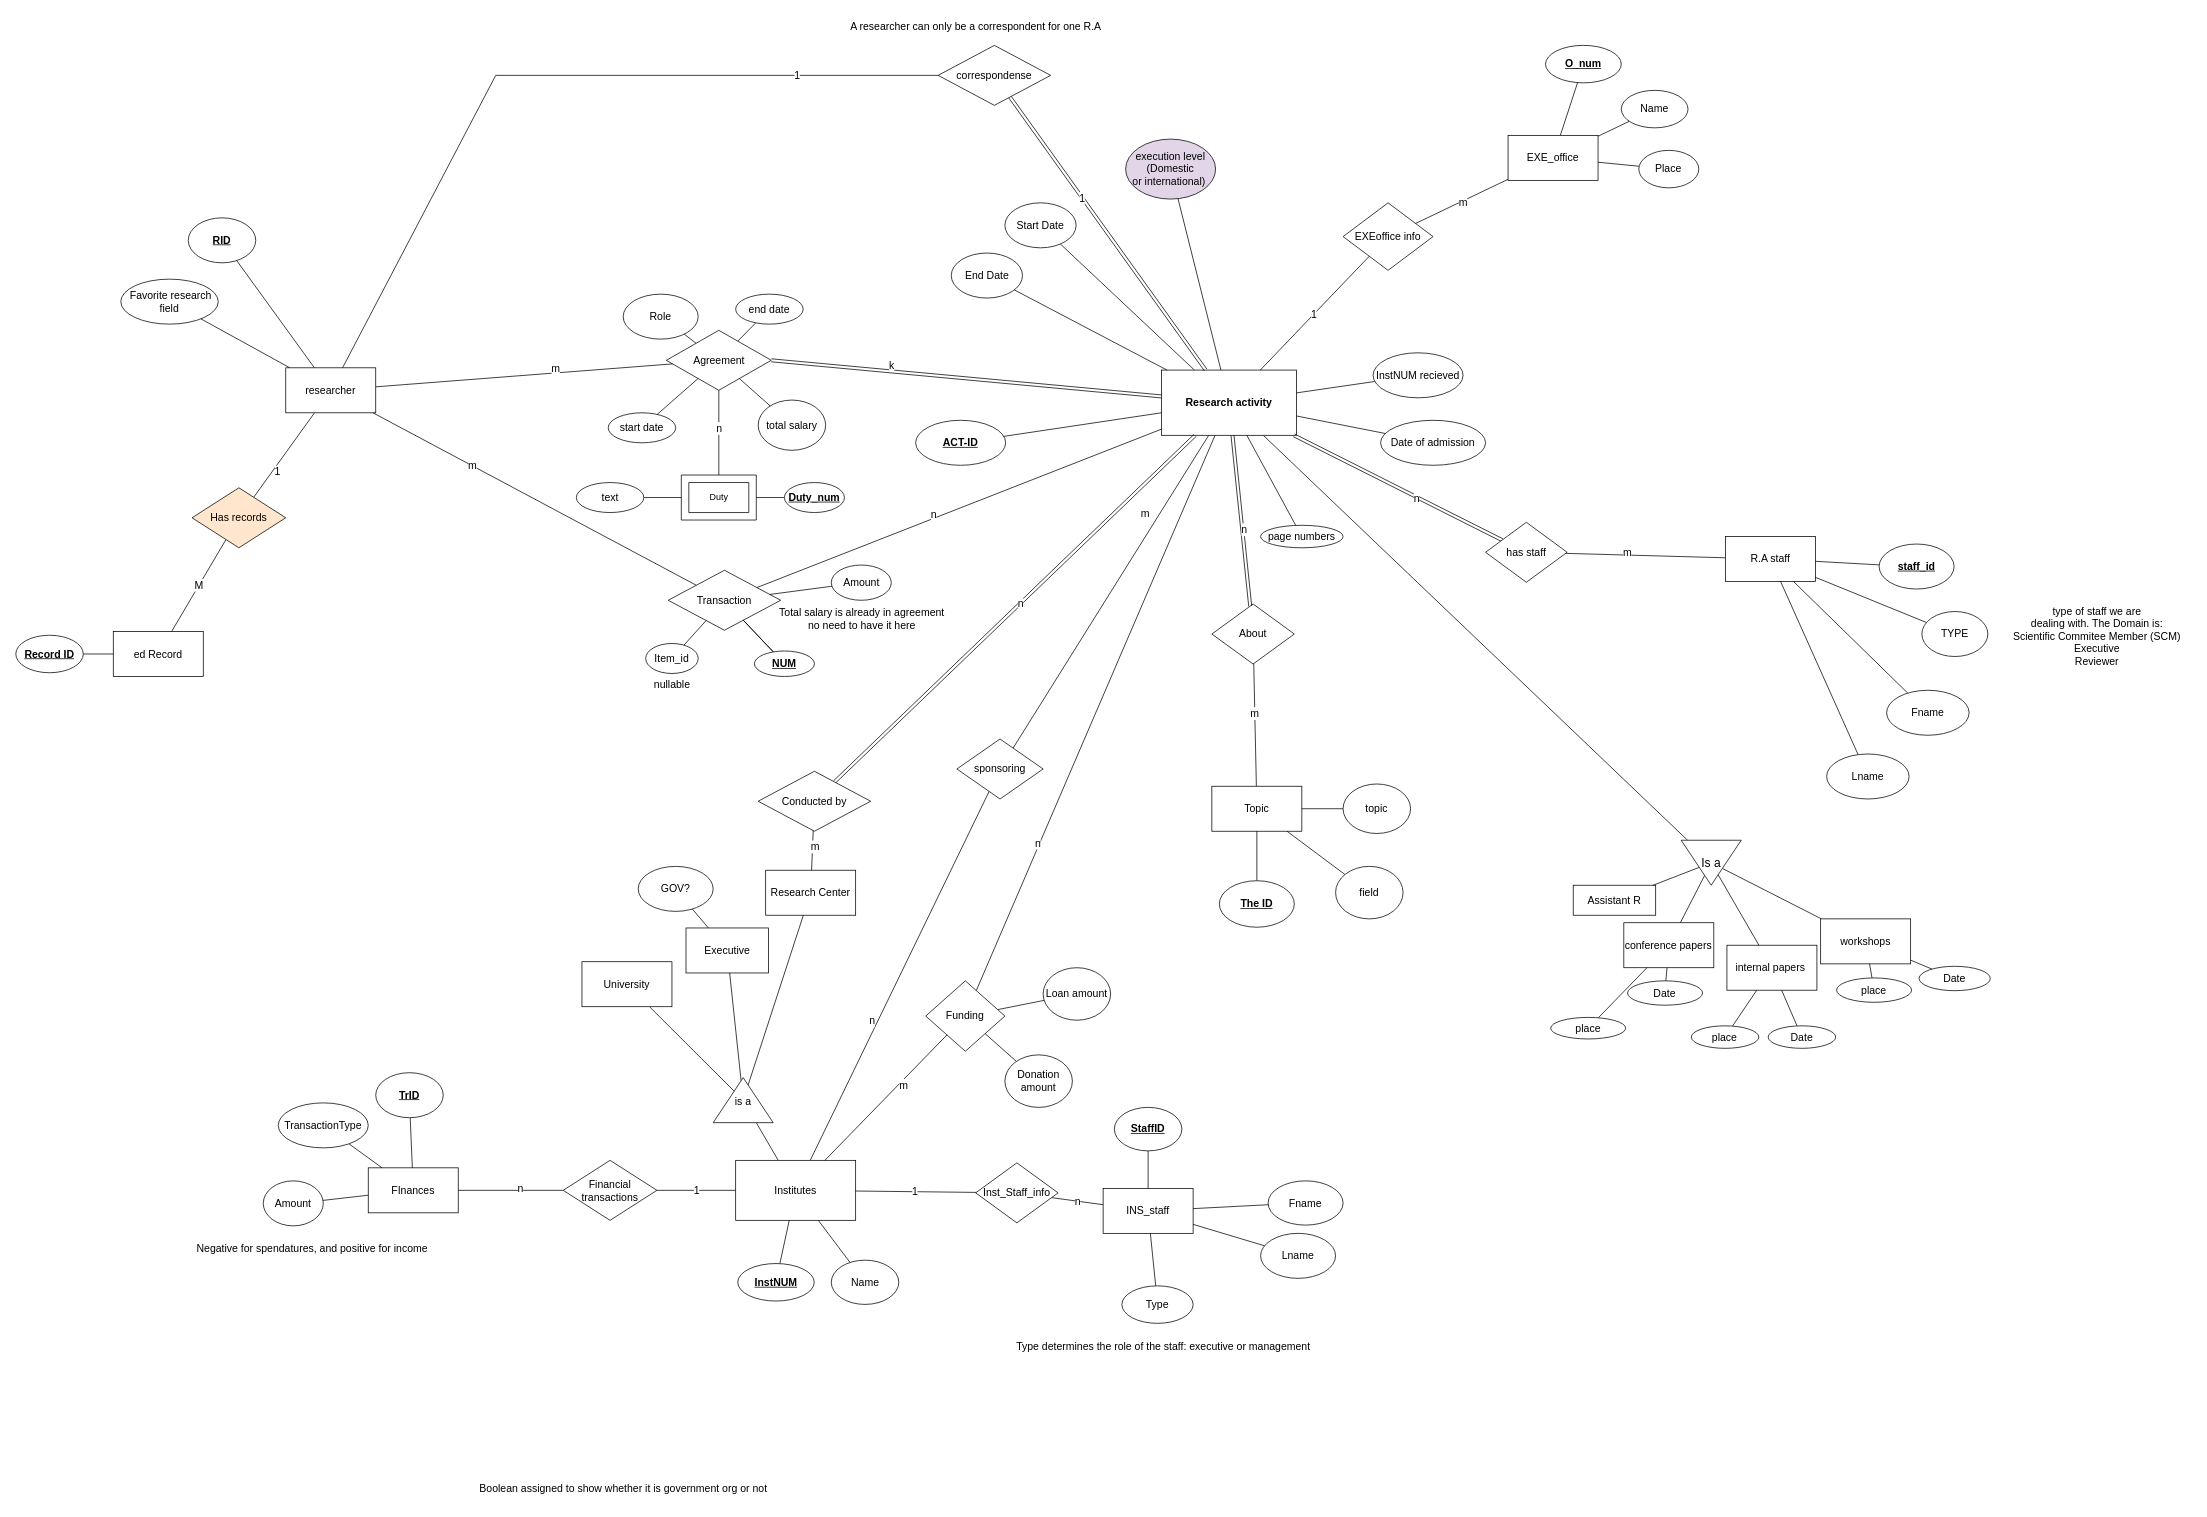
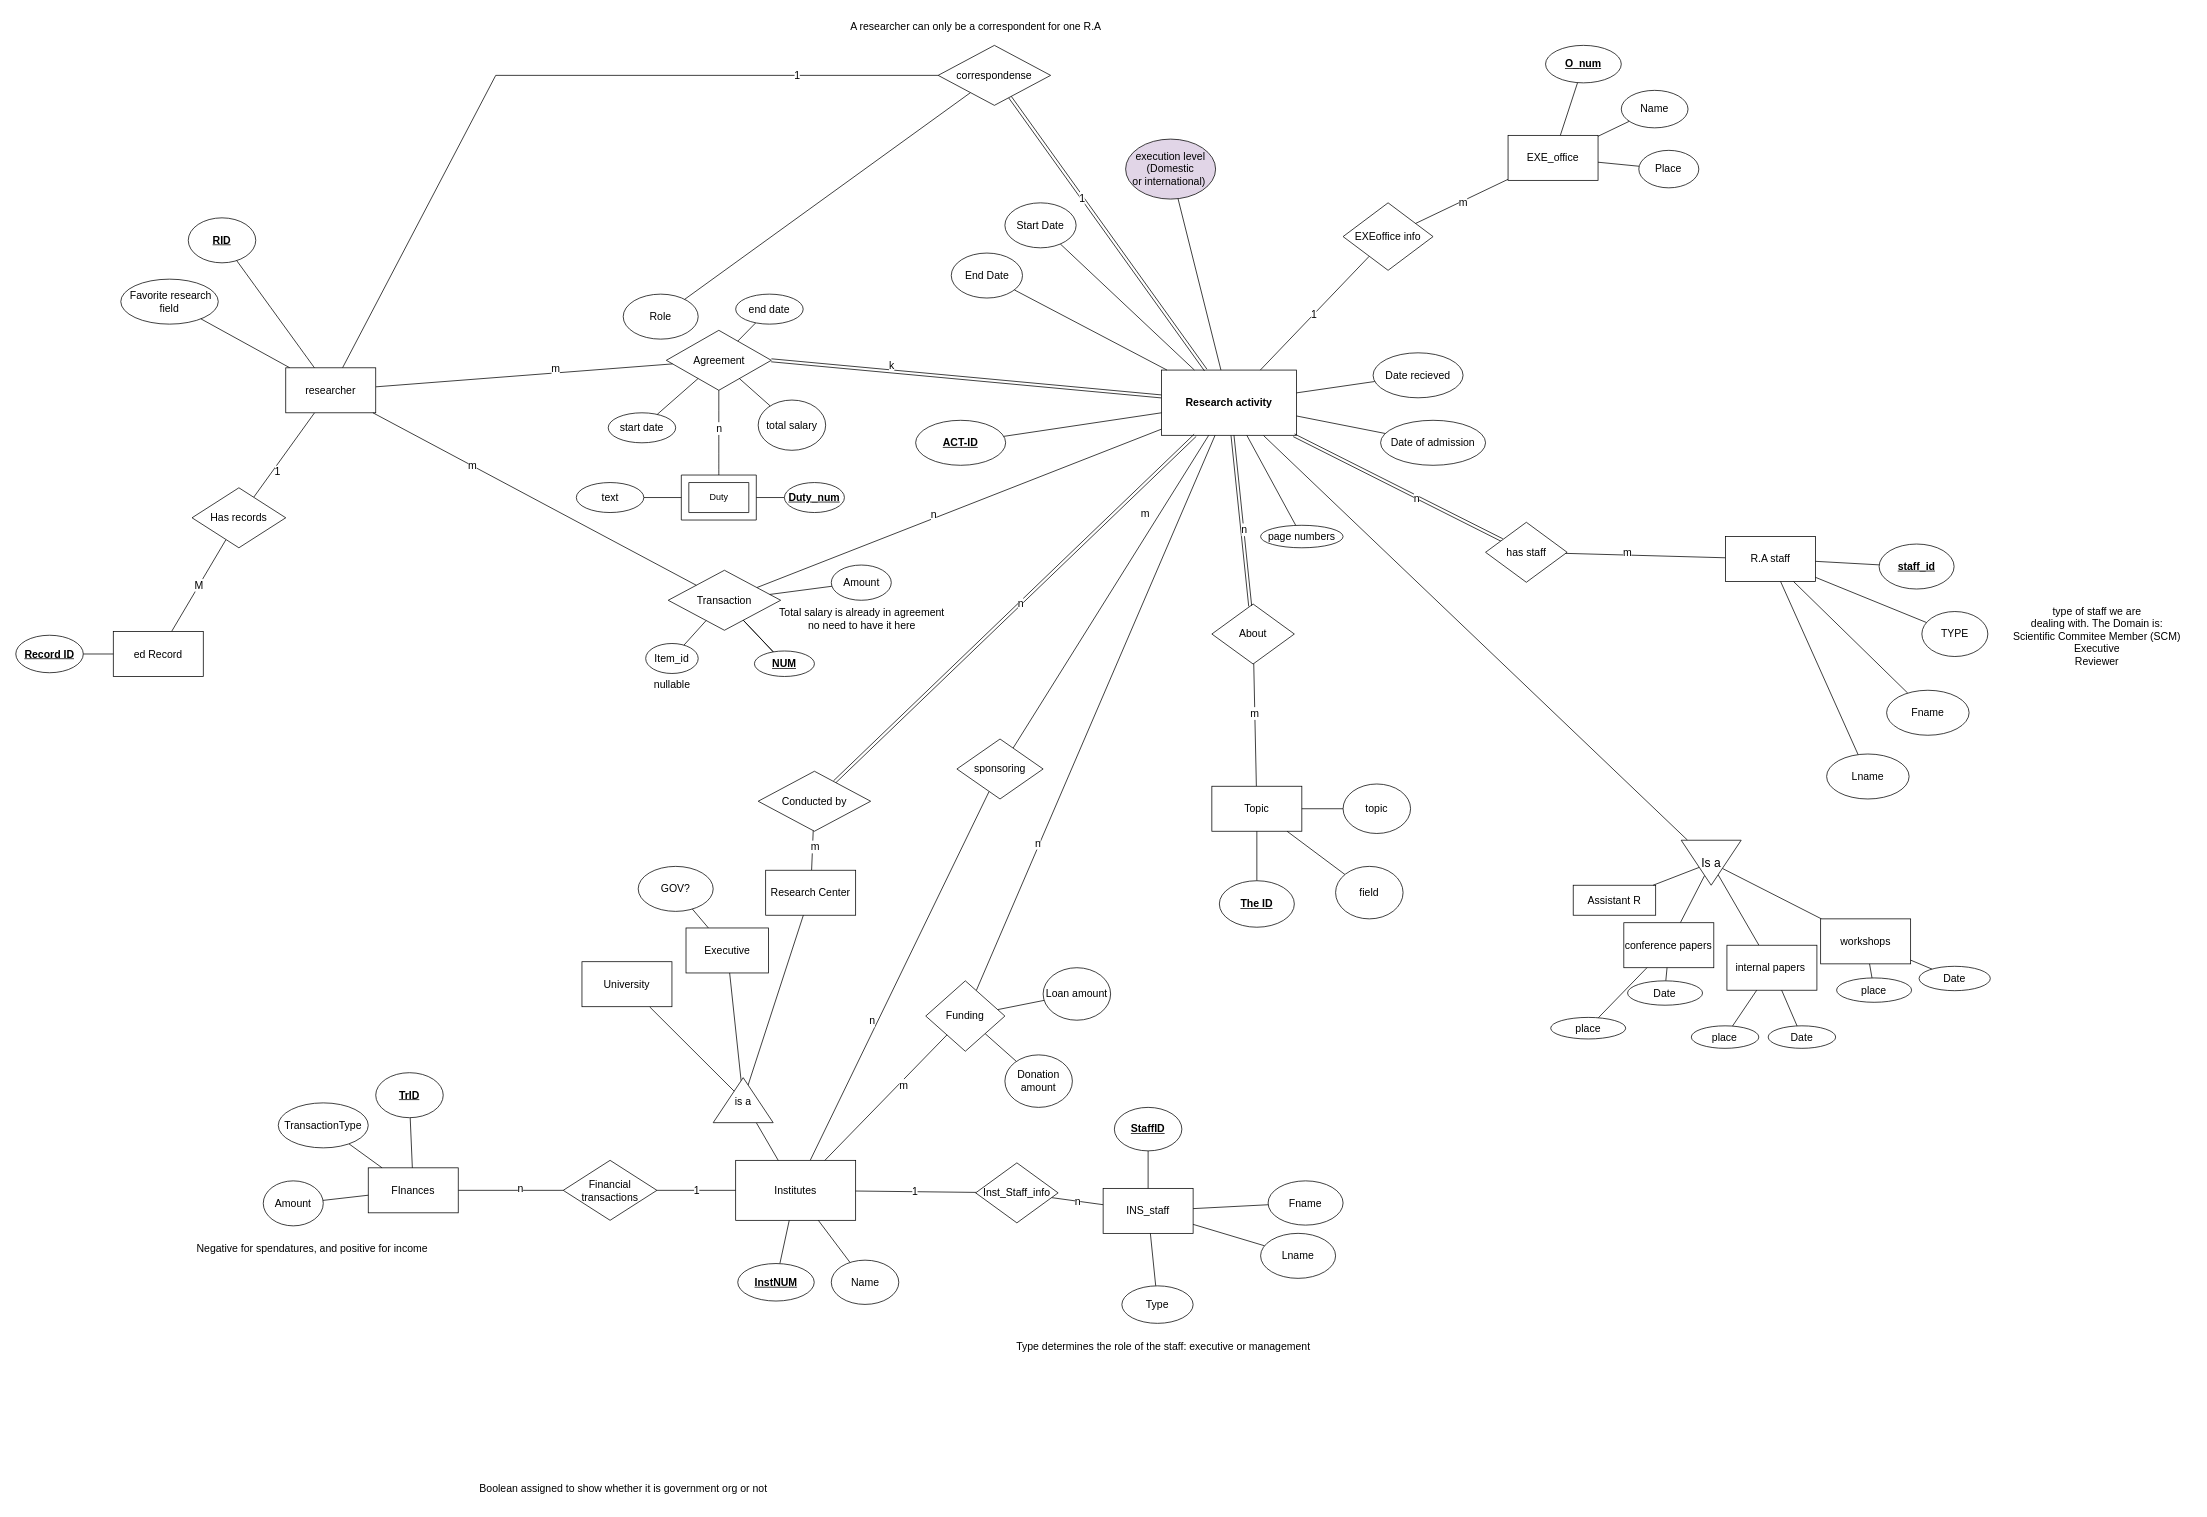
(689, 338) -> (827, 196)
(1418, 375) -> (1418, 375)
(239, 518) -> (239, 518)
